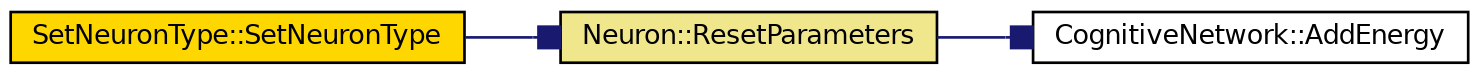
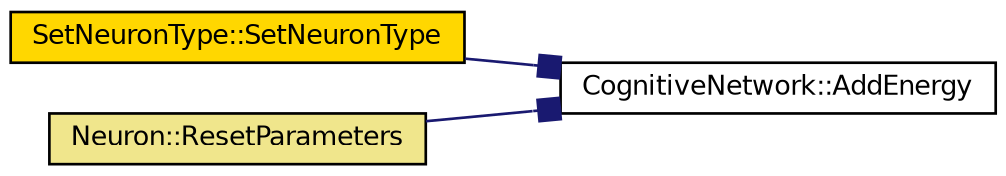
(499, 37) -> (499, 62)
